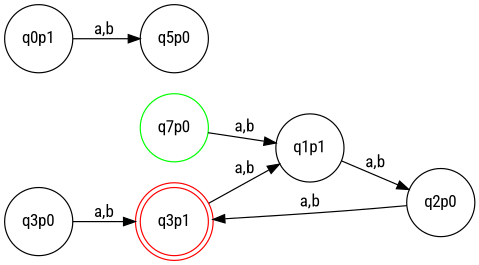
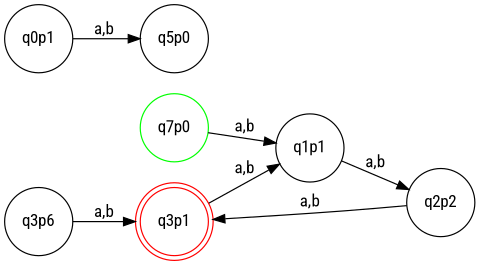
(441, 203) -> (441, 203)
(39, 222) -> (39, 222)
